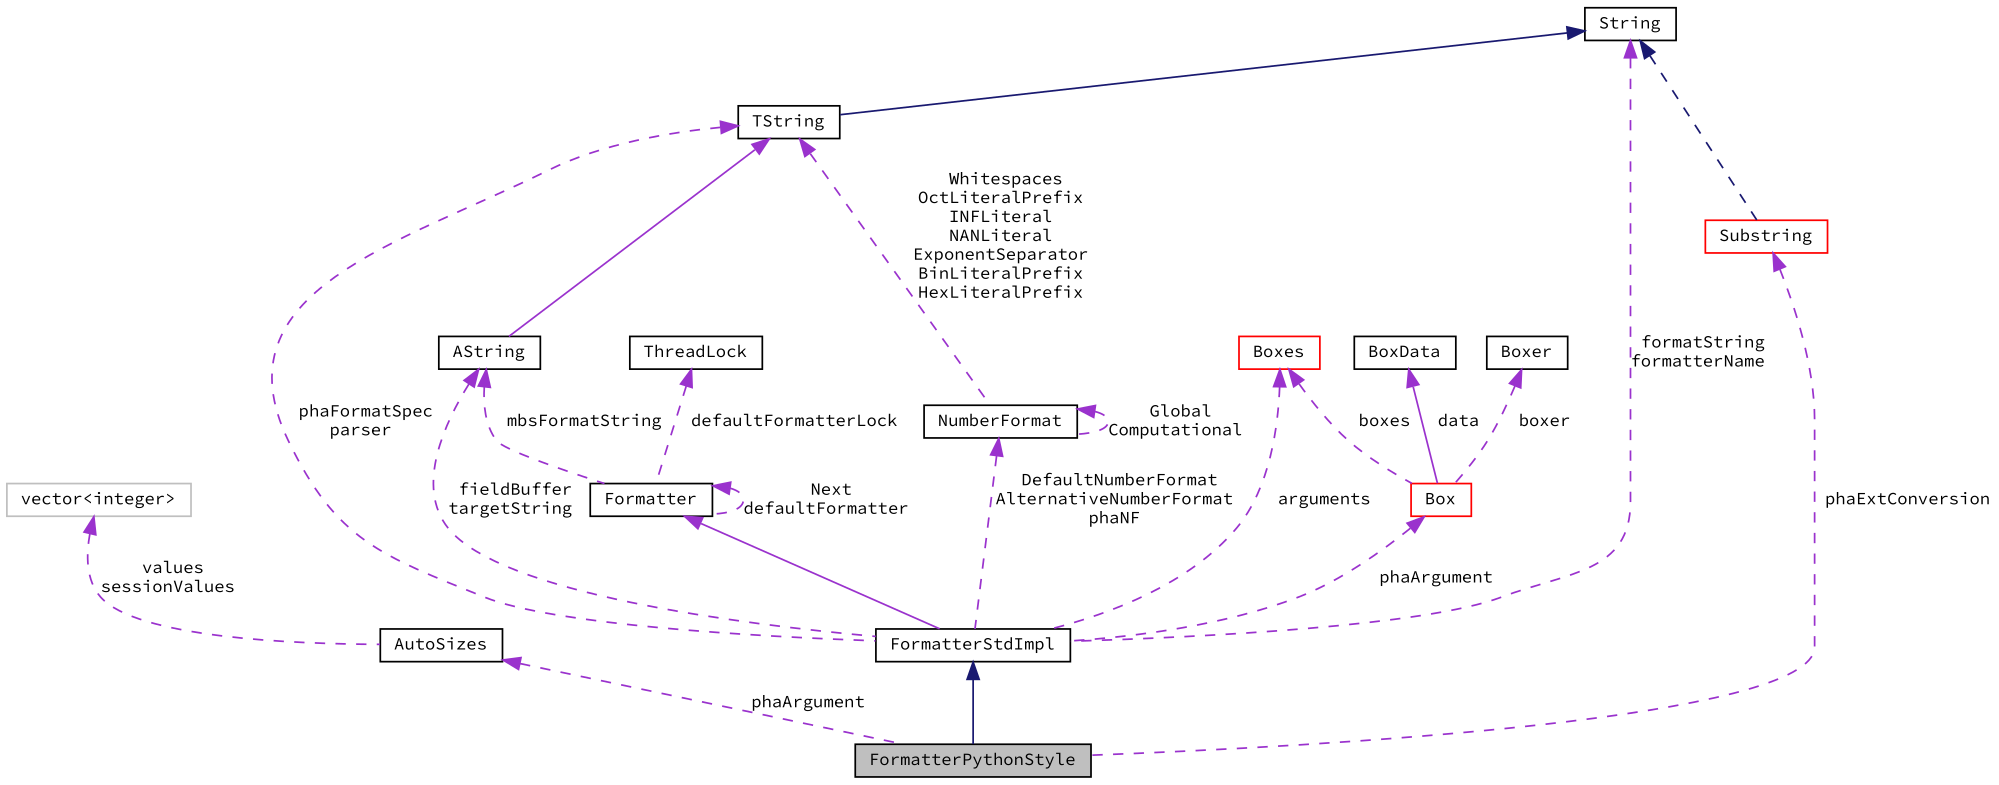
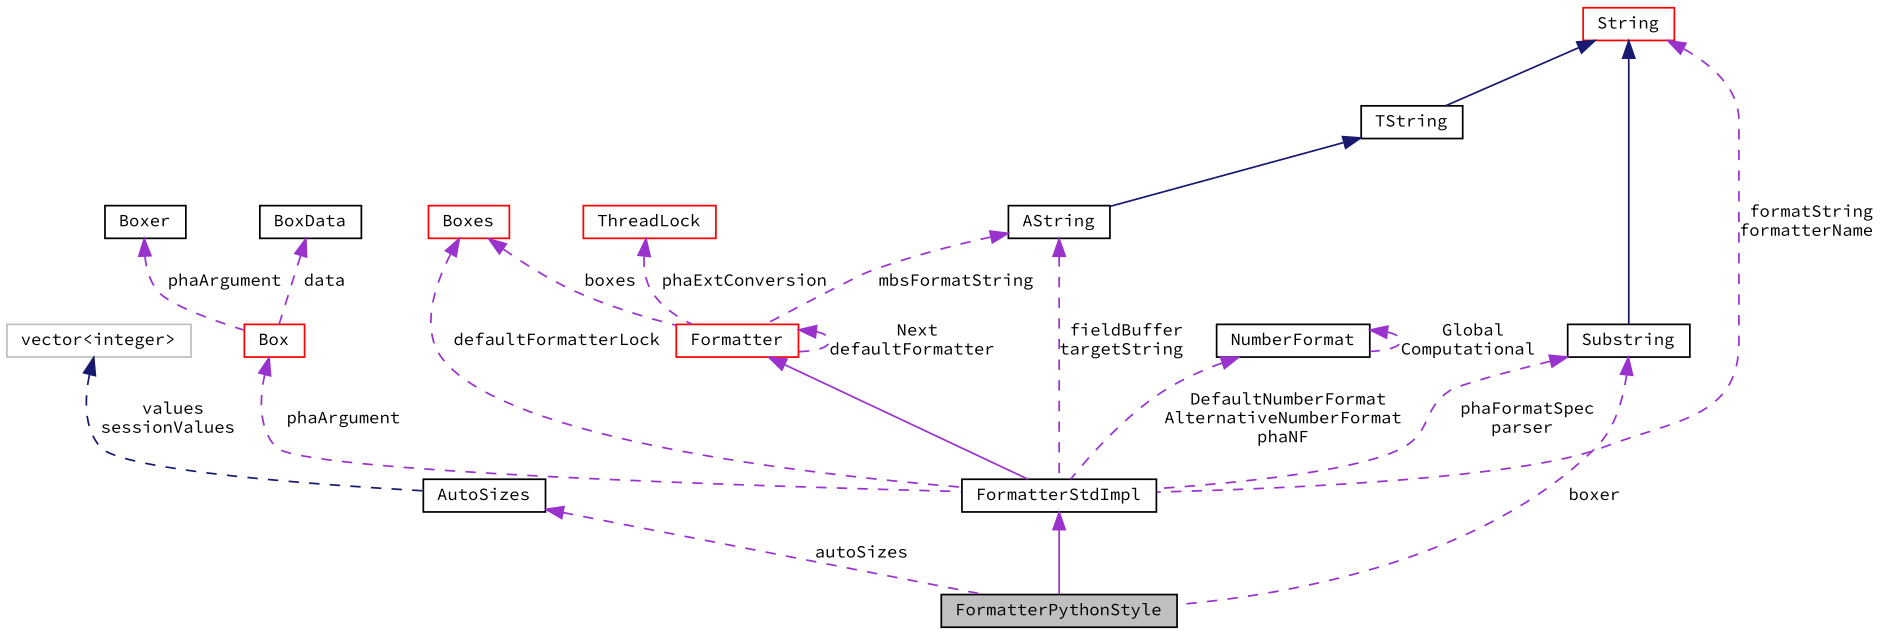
(1630, 24) -> (1629, 24)
(1703, 138) -> (1629, 191)
(1766, 237) -> (1629, 341)
(632, 243) -> (1227, 174)
(900, 279) -> none
(696, 353) -> (650, 222)
(790, 422) -> (740, 281)
(1540, 422) -> (220, 281)
(1425, 435) -> (290, 290)
(1349, 441) -> (586, 296)
(300, 462) -> (1370, 460)
(651, 500) -> (737, 341)
(1320, 500) -> (552, 341)
(1903, 500) -> (1590, 496)
(204, 633) -> (222, 475)
(804, 703) -> (857, 553)
(973, 712) -> (1059, 562)
